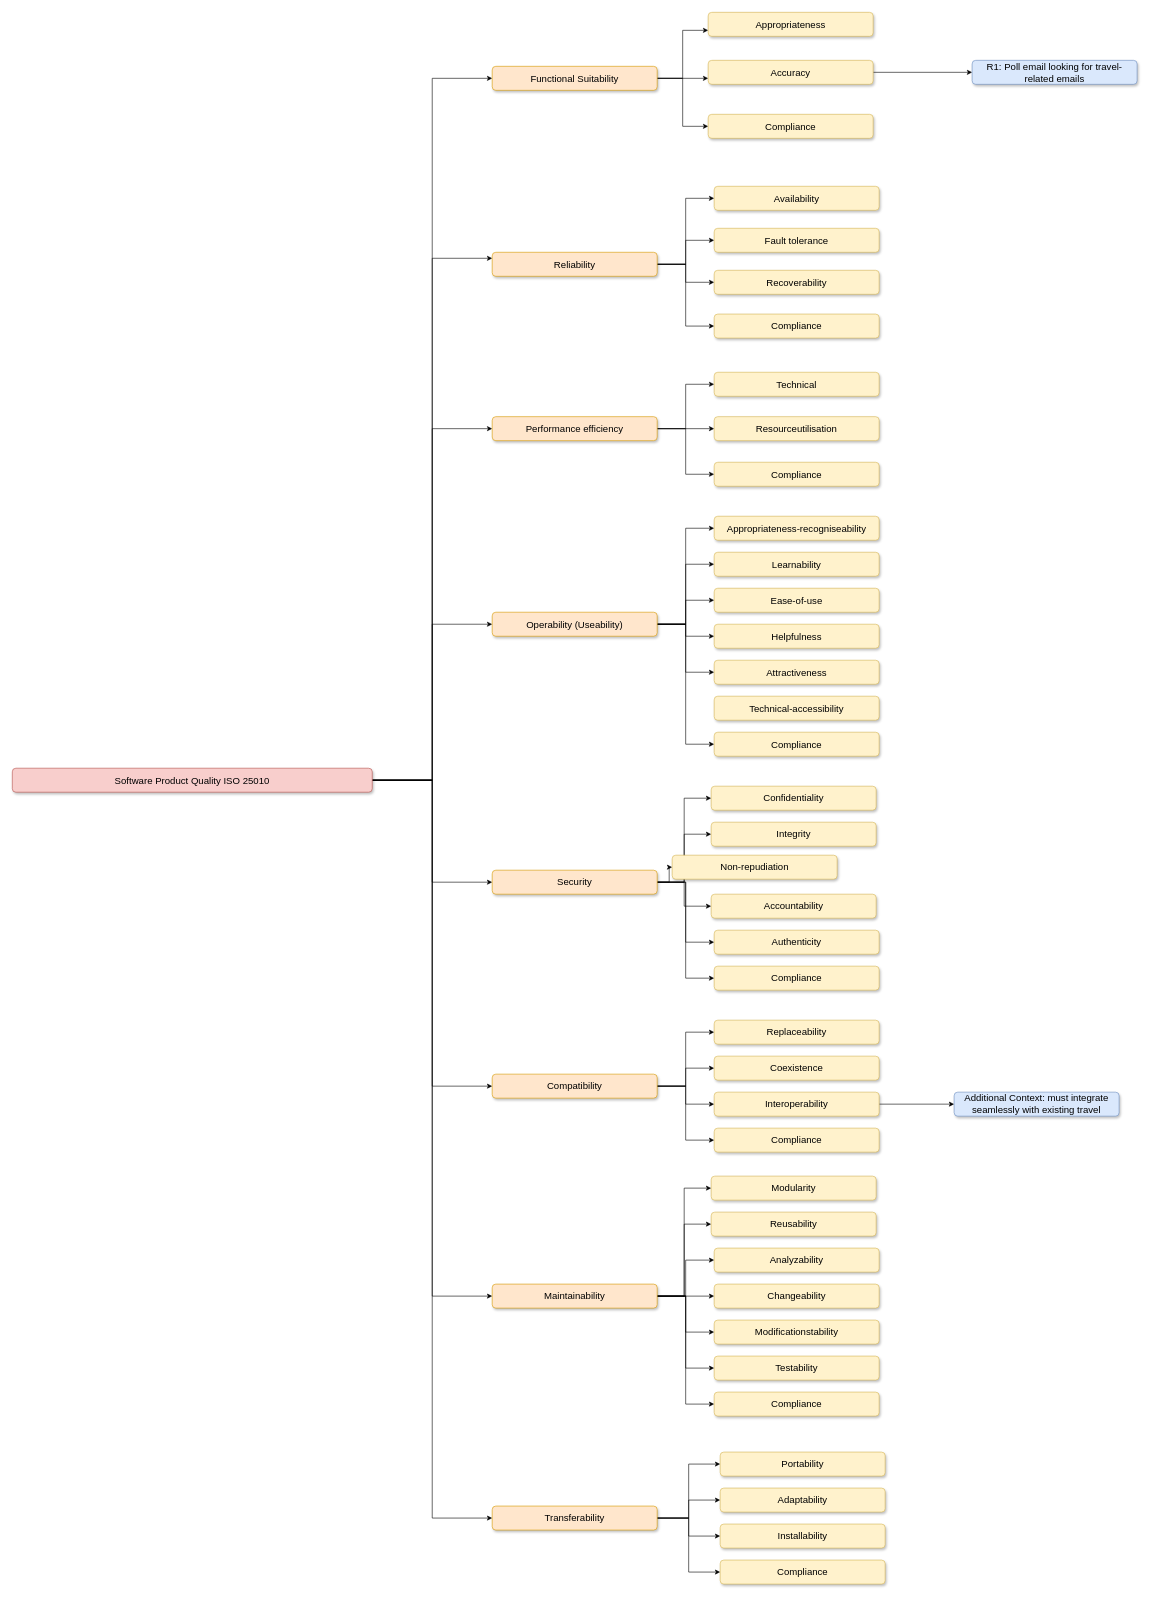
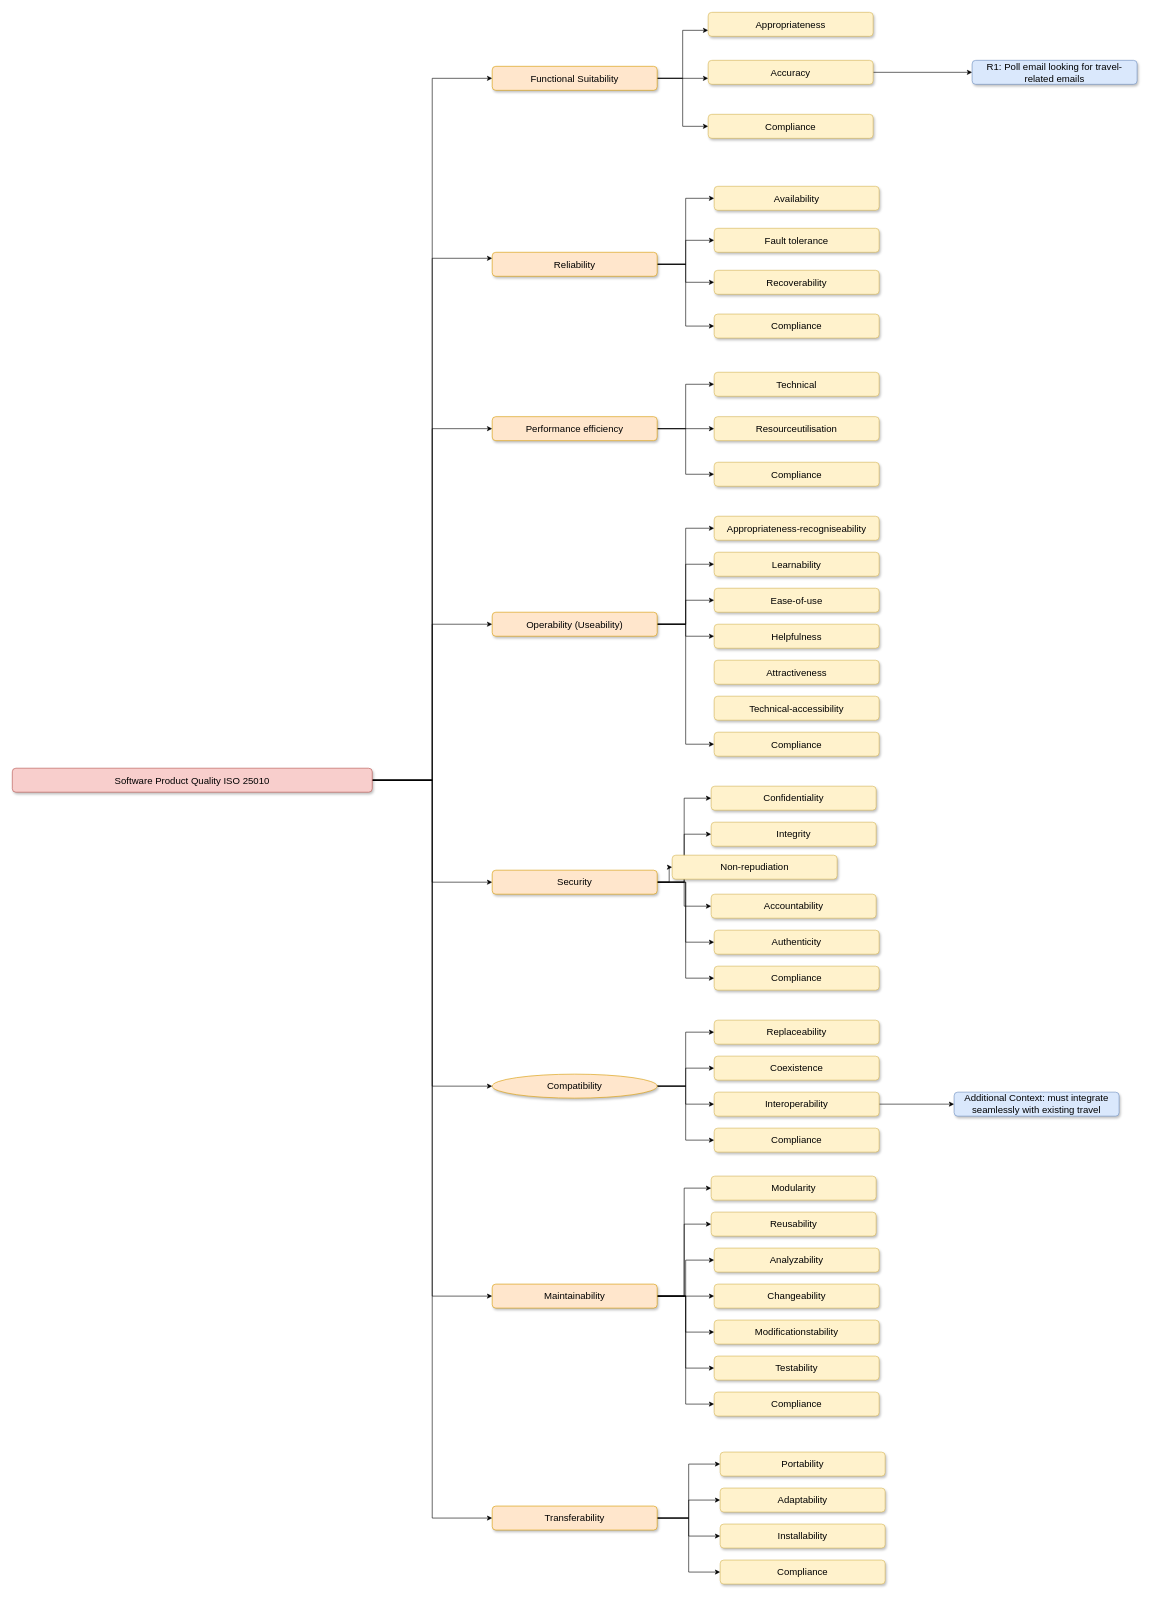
(708, 672) -> none
(575, 1086) -> (575, 1086)
